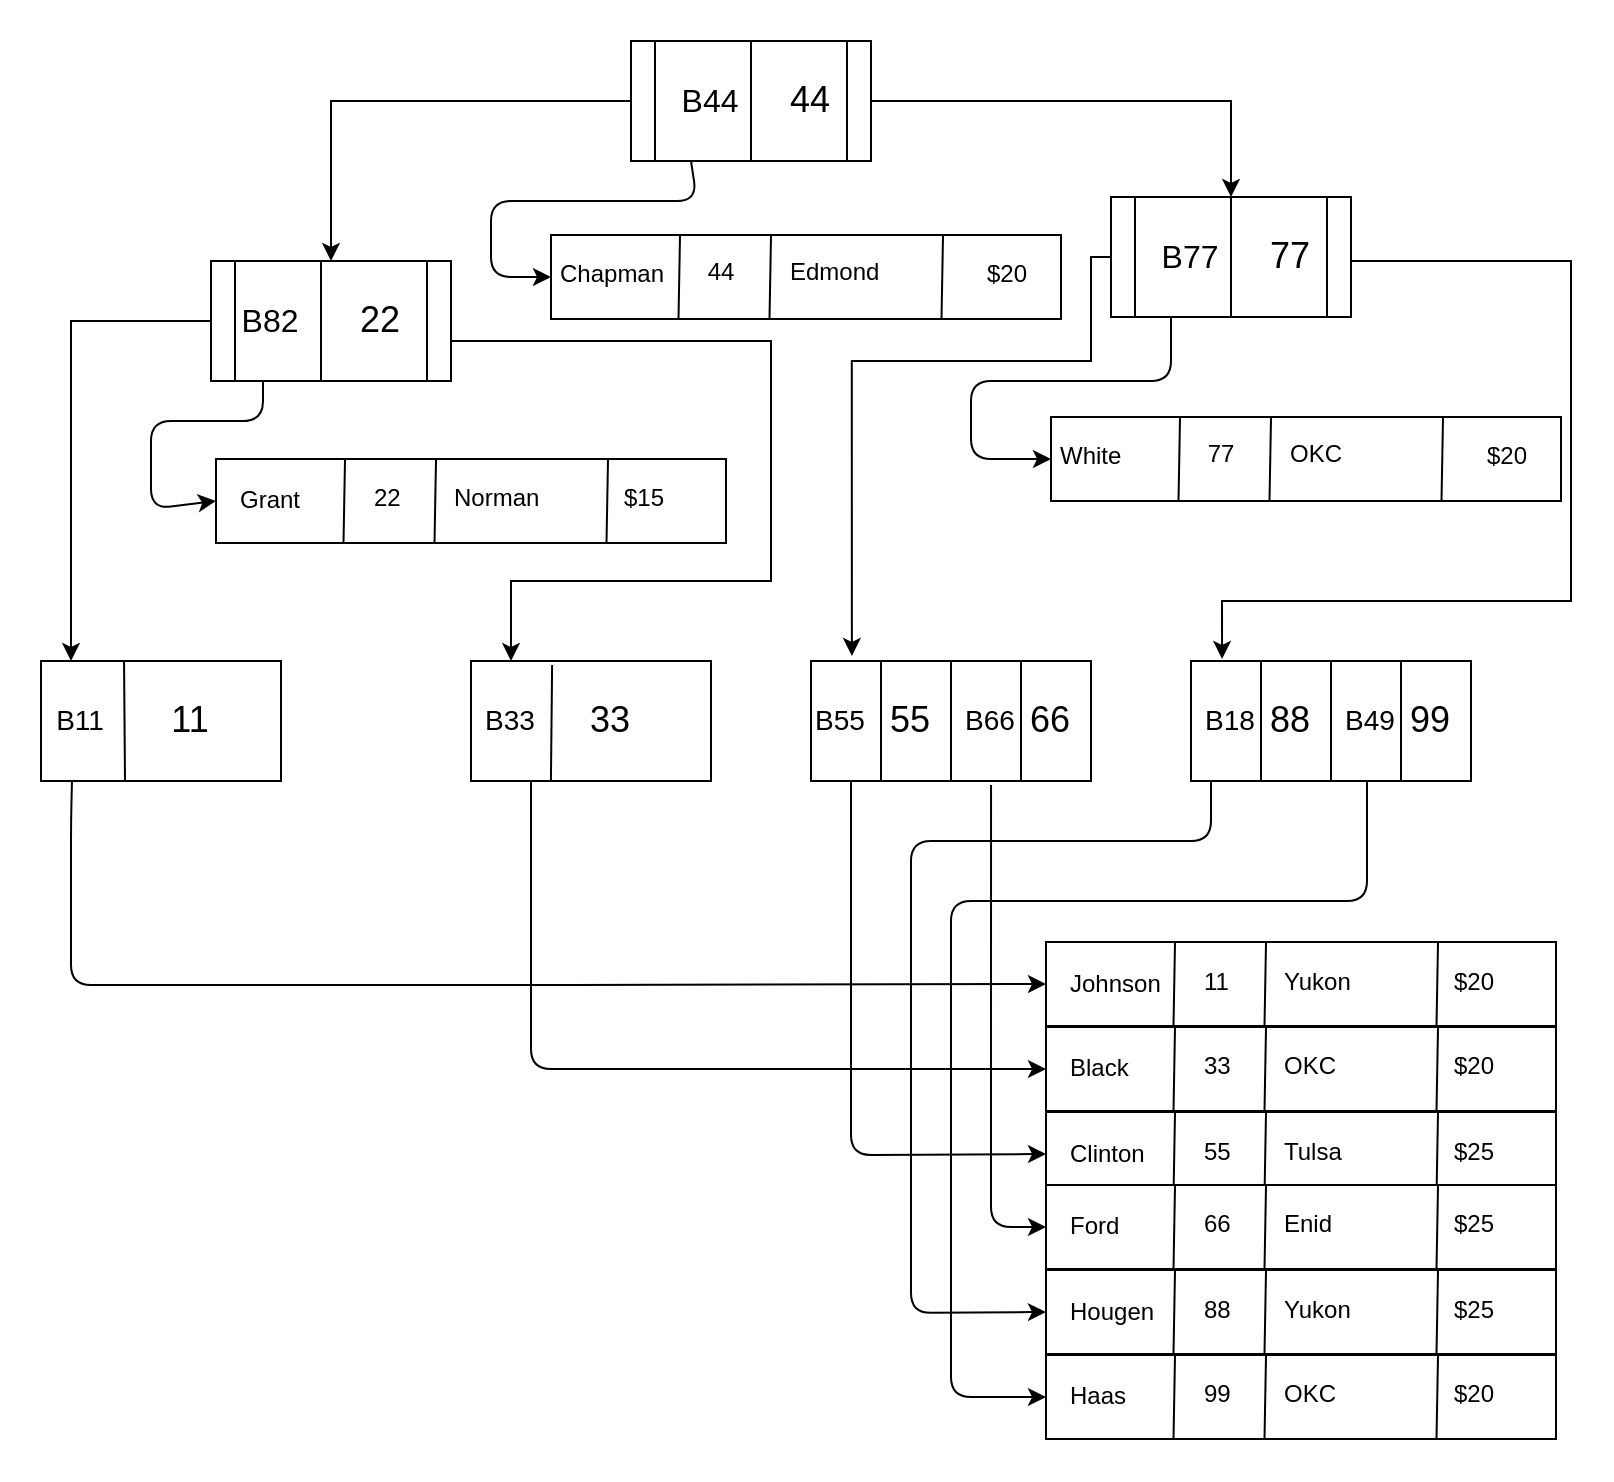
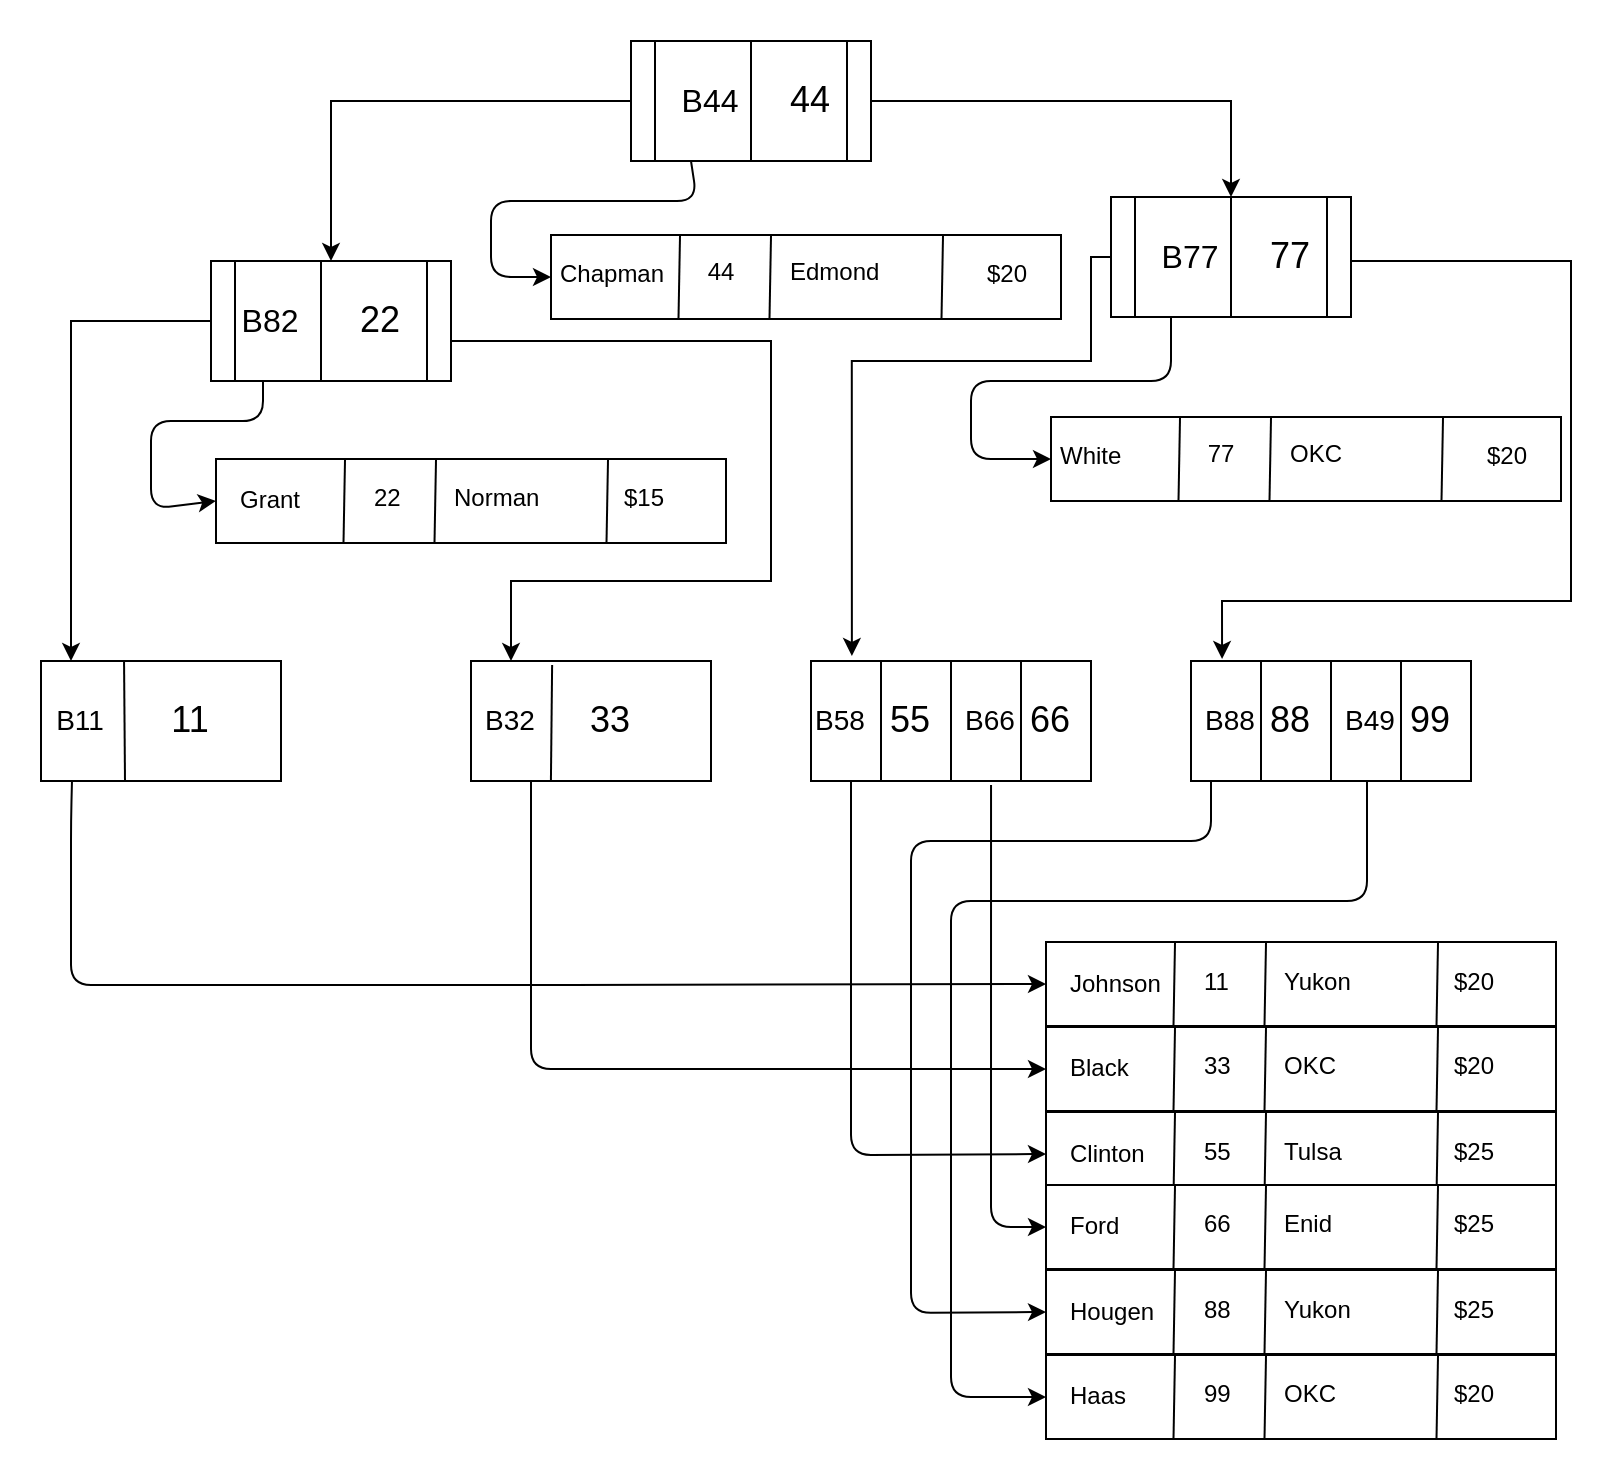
(511, 721) -> (511, 721)
(841, 721) -> (841, 721)
(1231, 721) -> (1231, 721)
